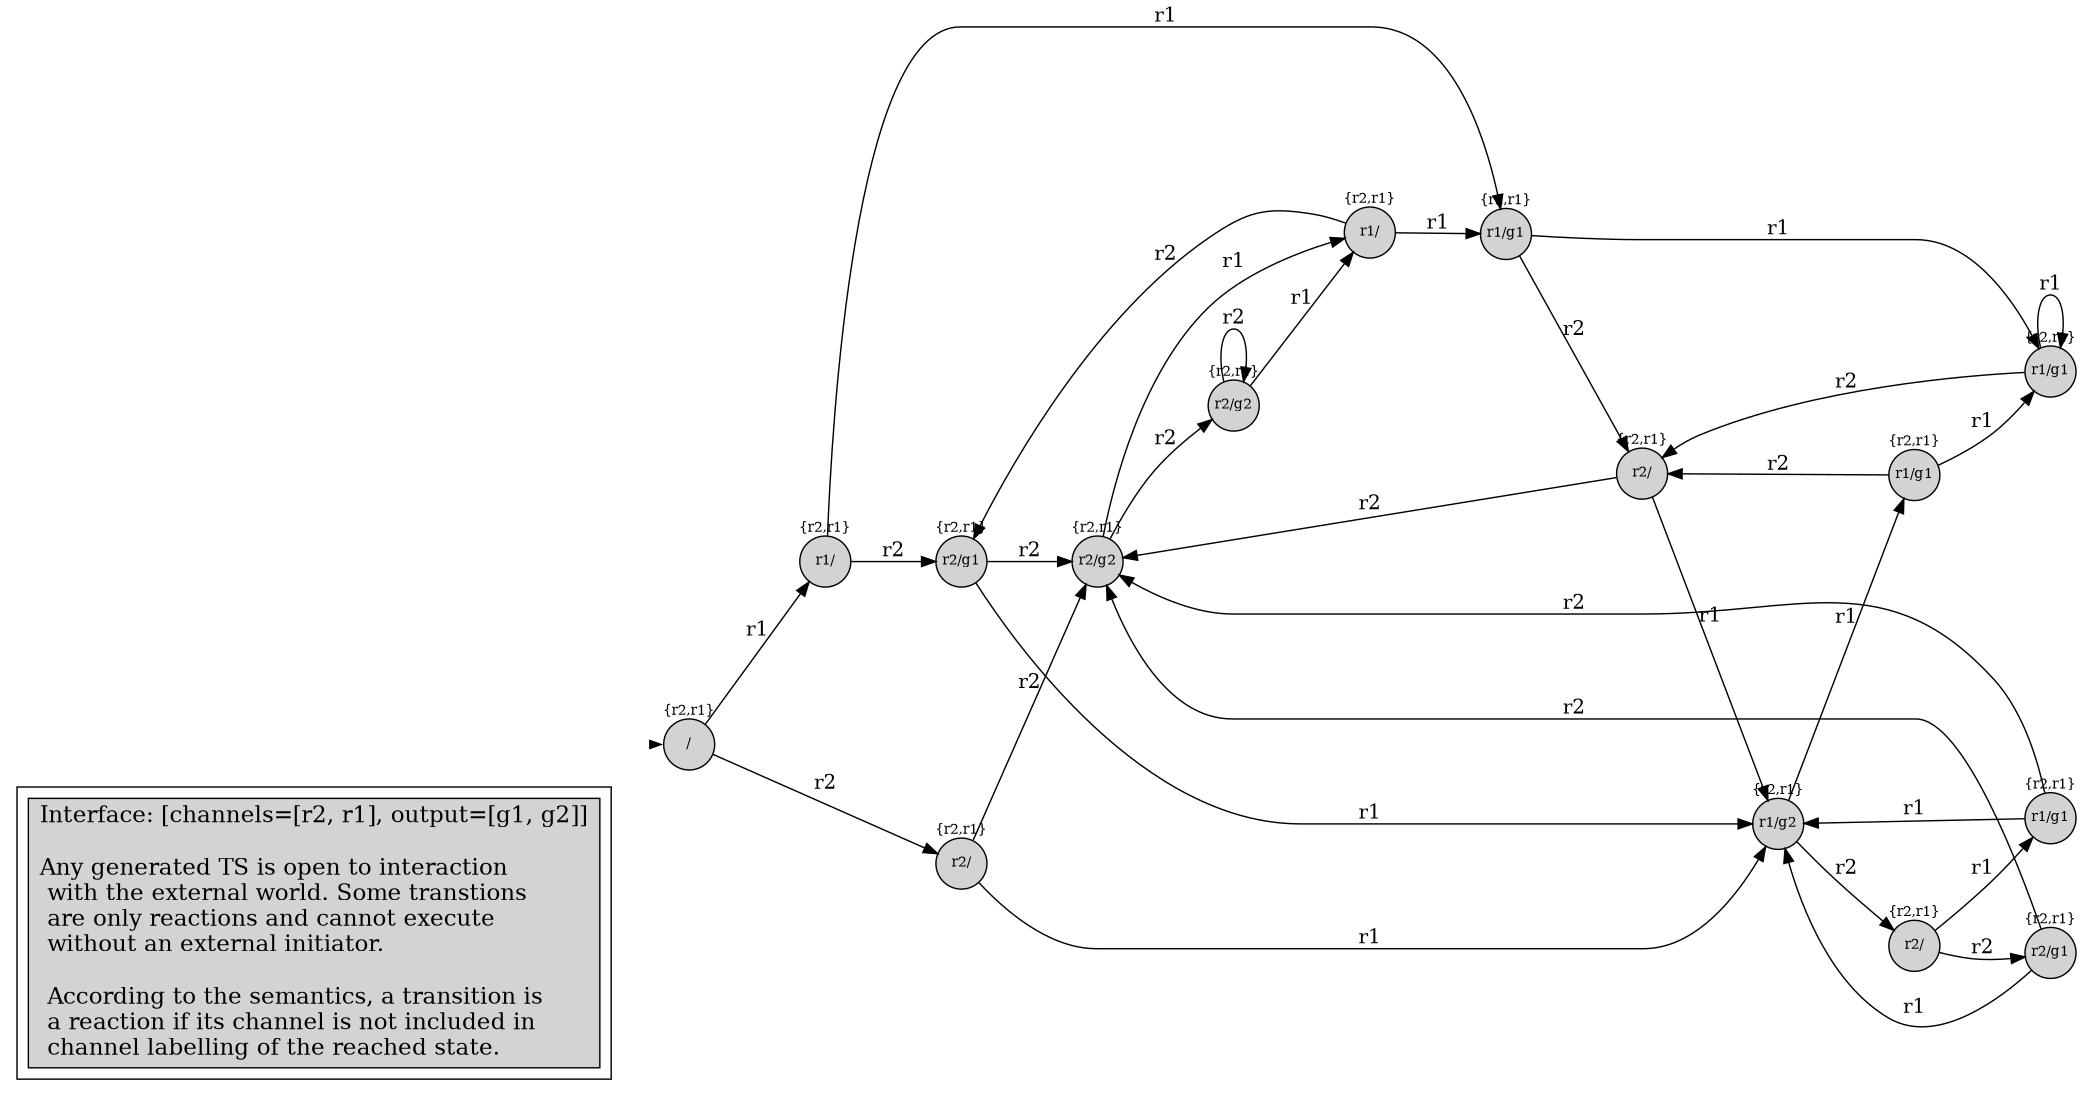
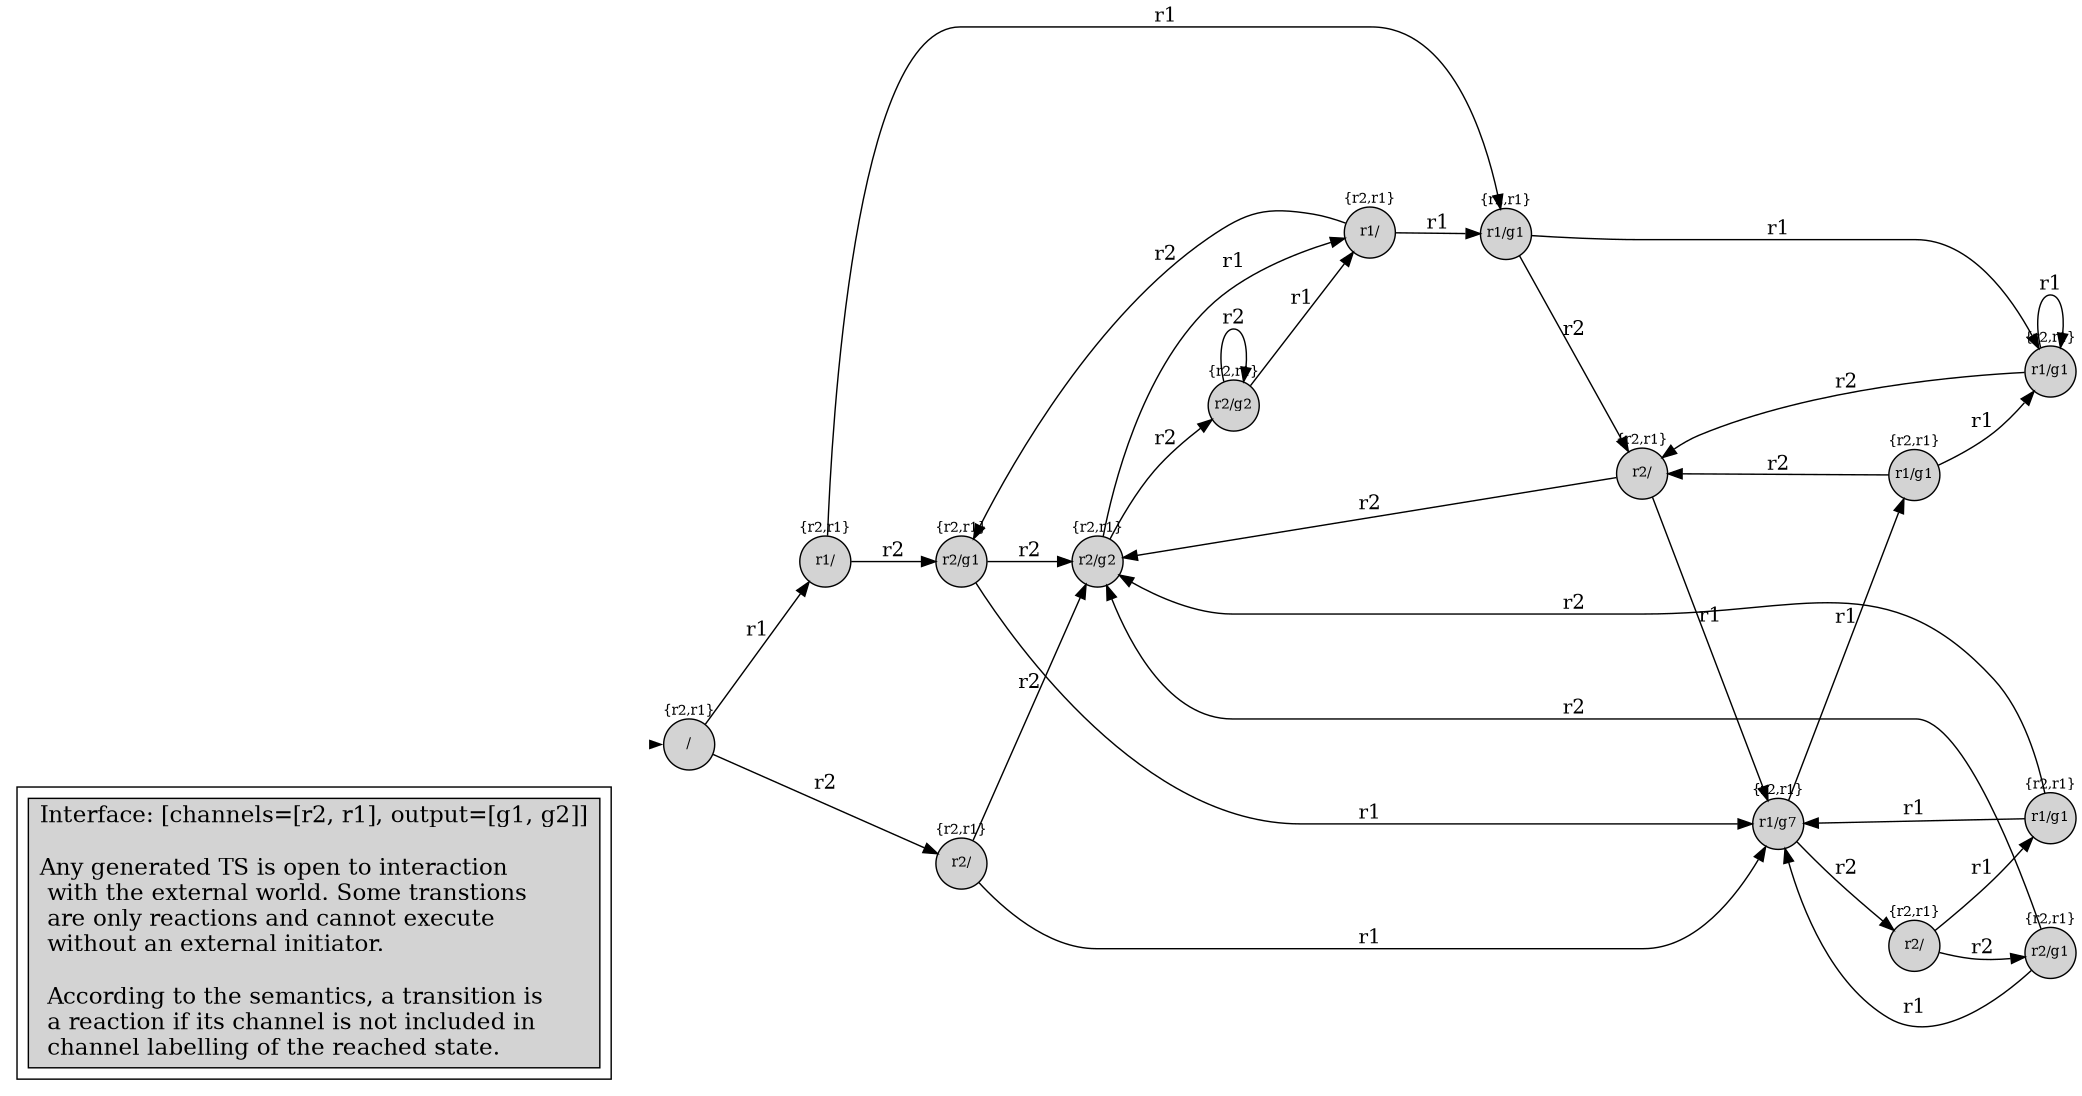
(1778, 824) -> (1778, 824)
